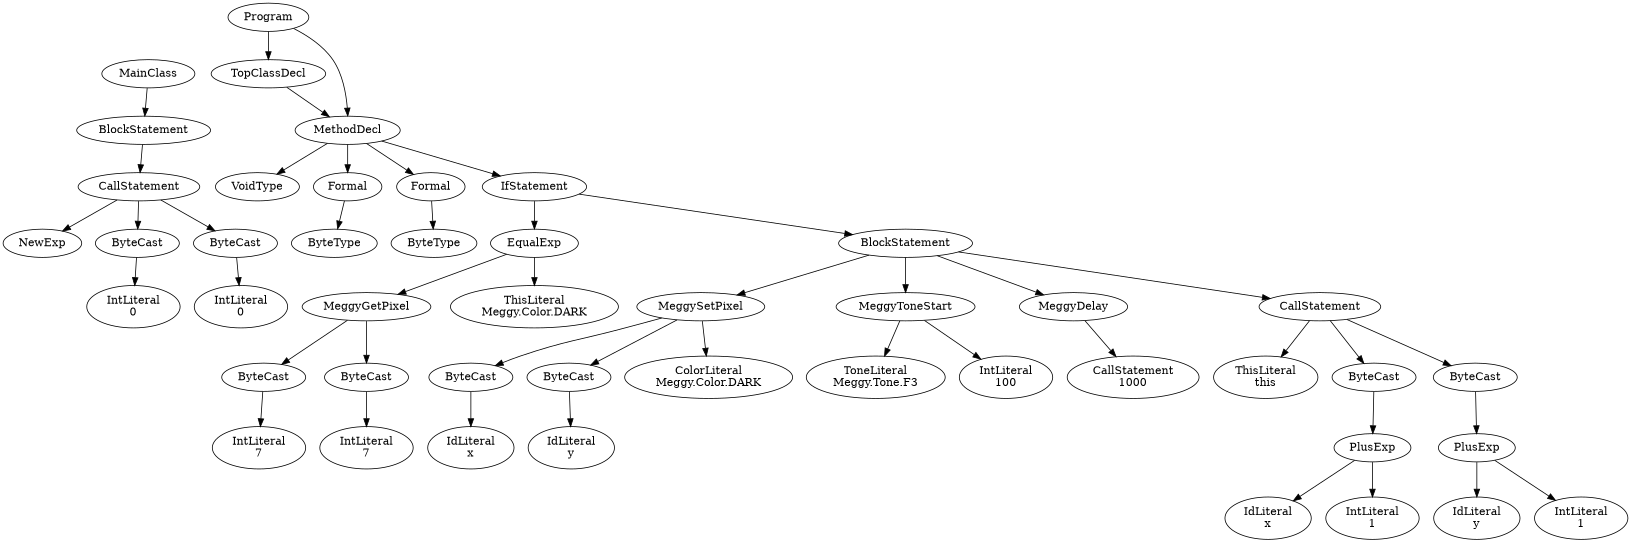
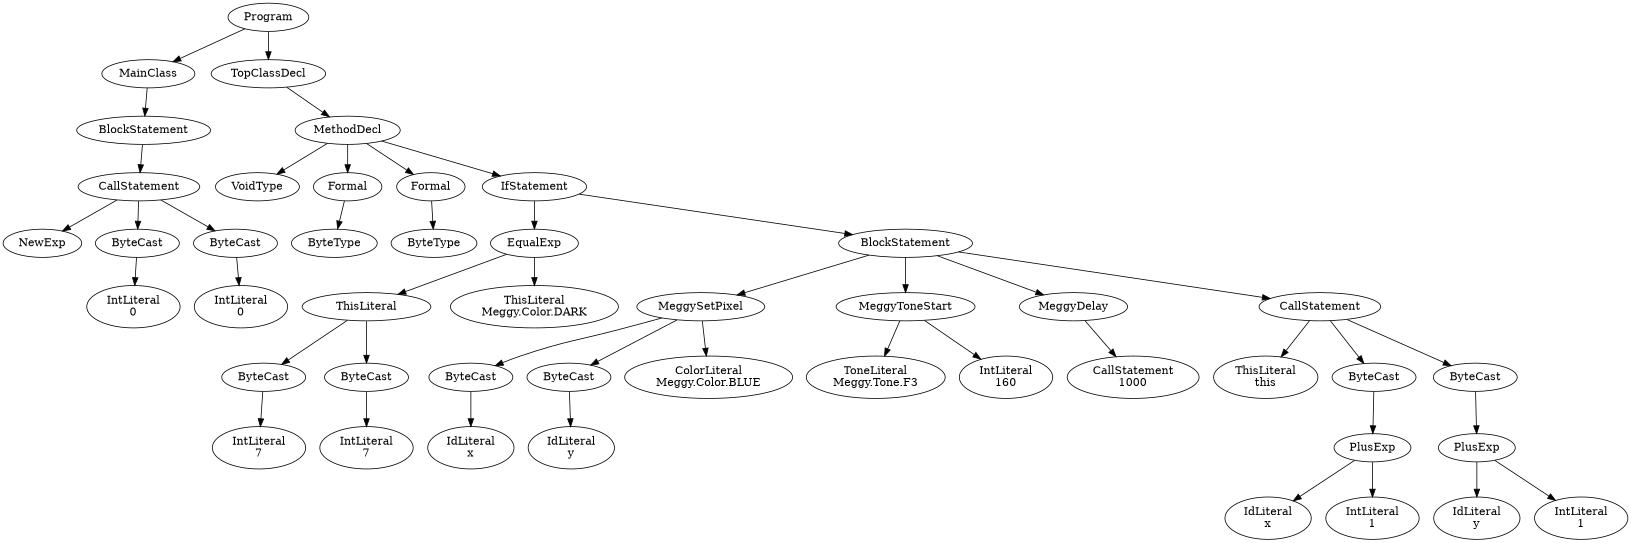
(333, 60) -> (213, 44)
(367, 307) -> (367, 307)
(709, 377) -> (709, 377)
(1006, 377) -> (1006, 377)
